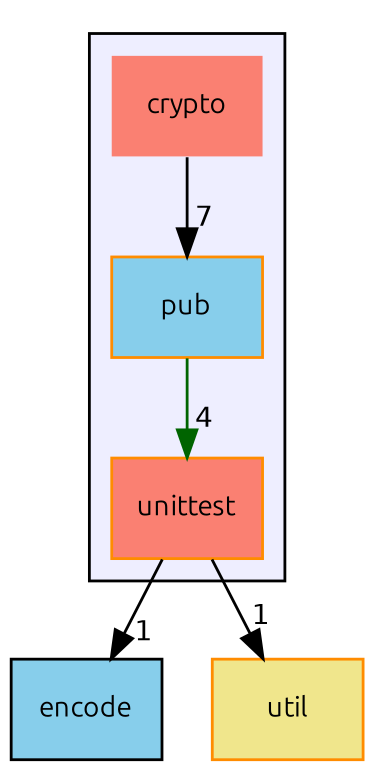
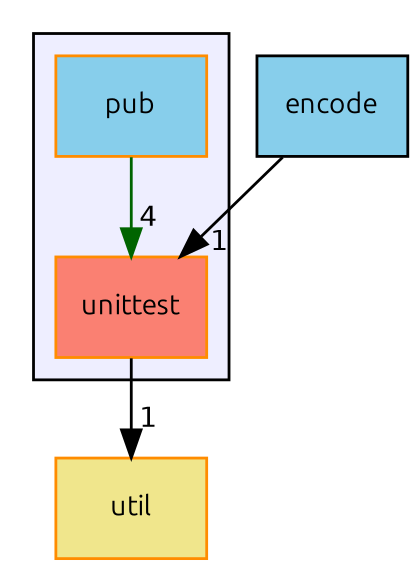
(187, 106) -> none
(142, 598) -> (246, 193)
